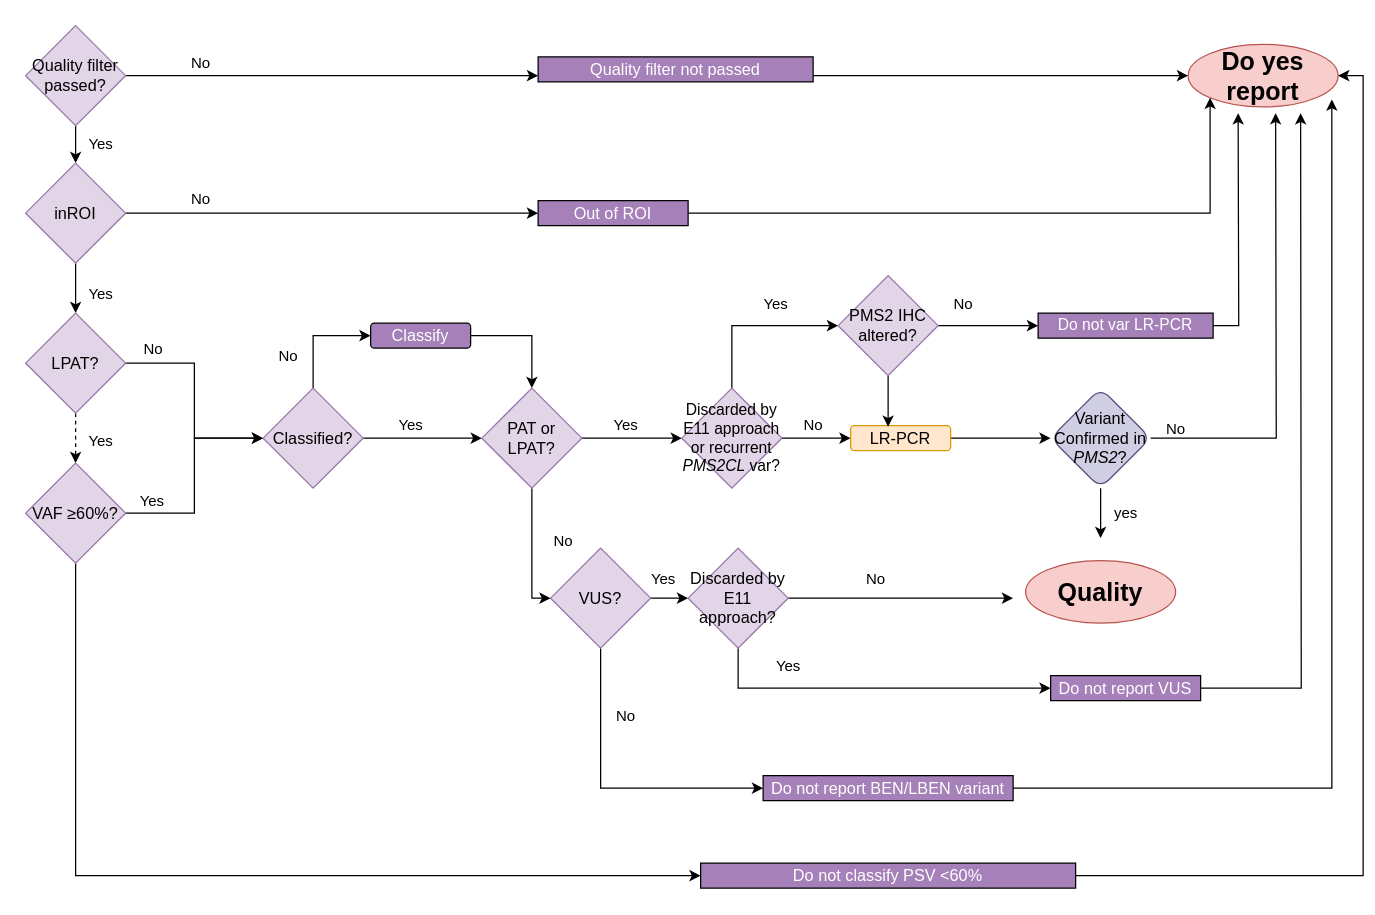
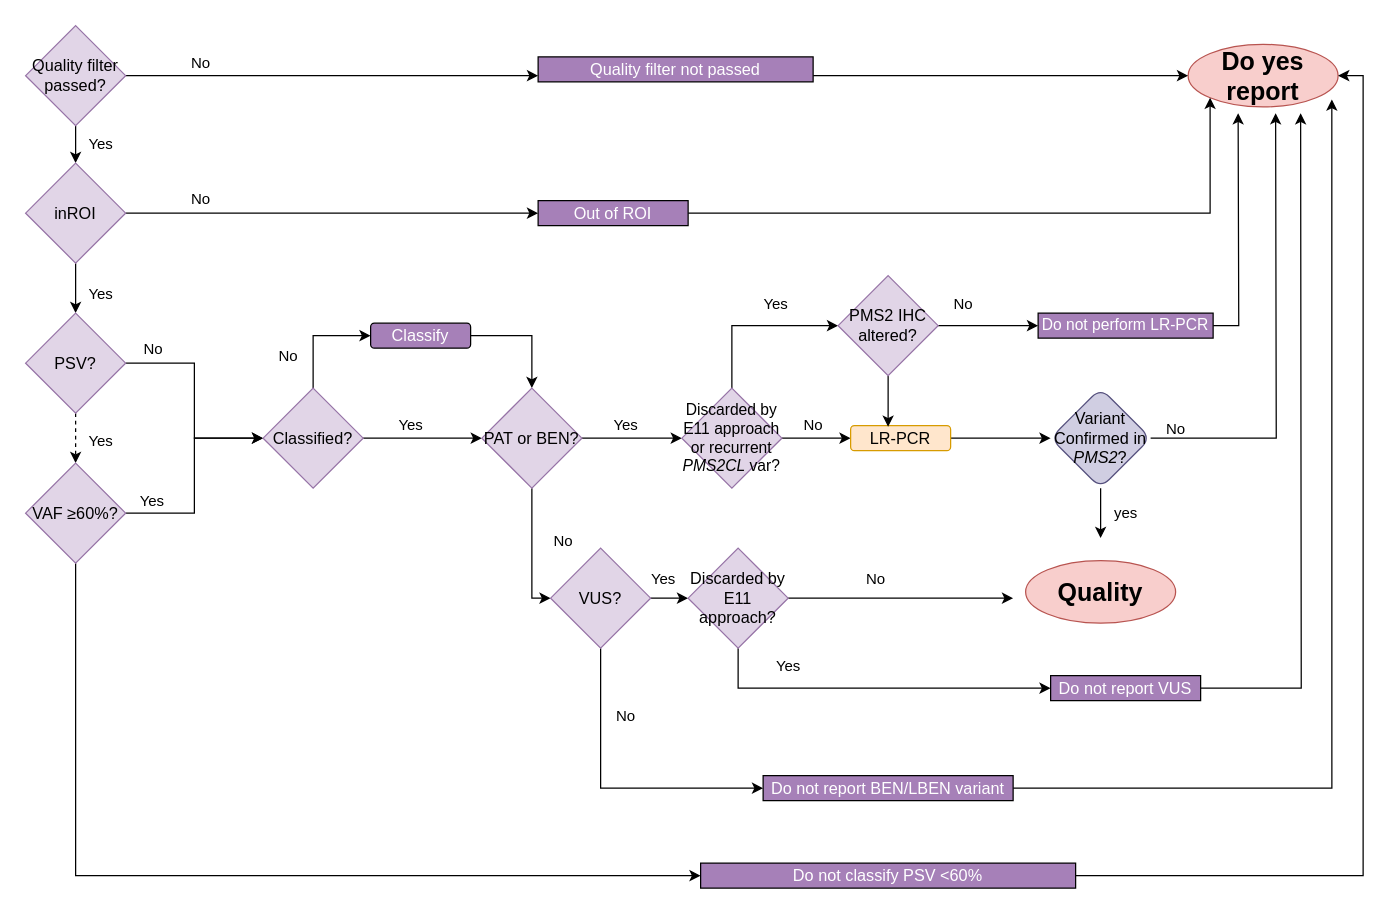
(1126, 326) -> (1126, 326)
(76, 363) -> (76, 363)
(532, 438) -> (532, 438)
